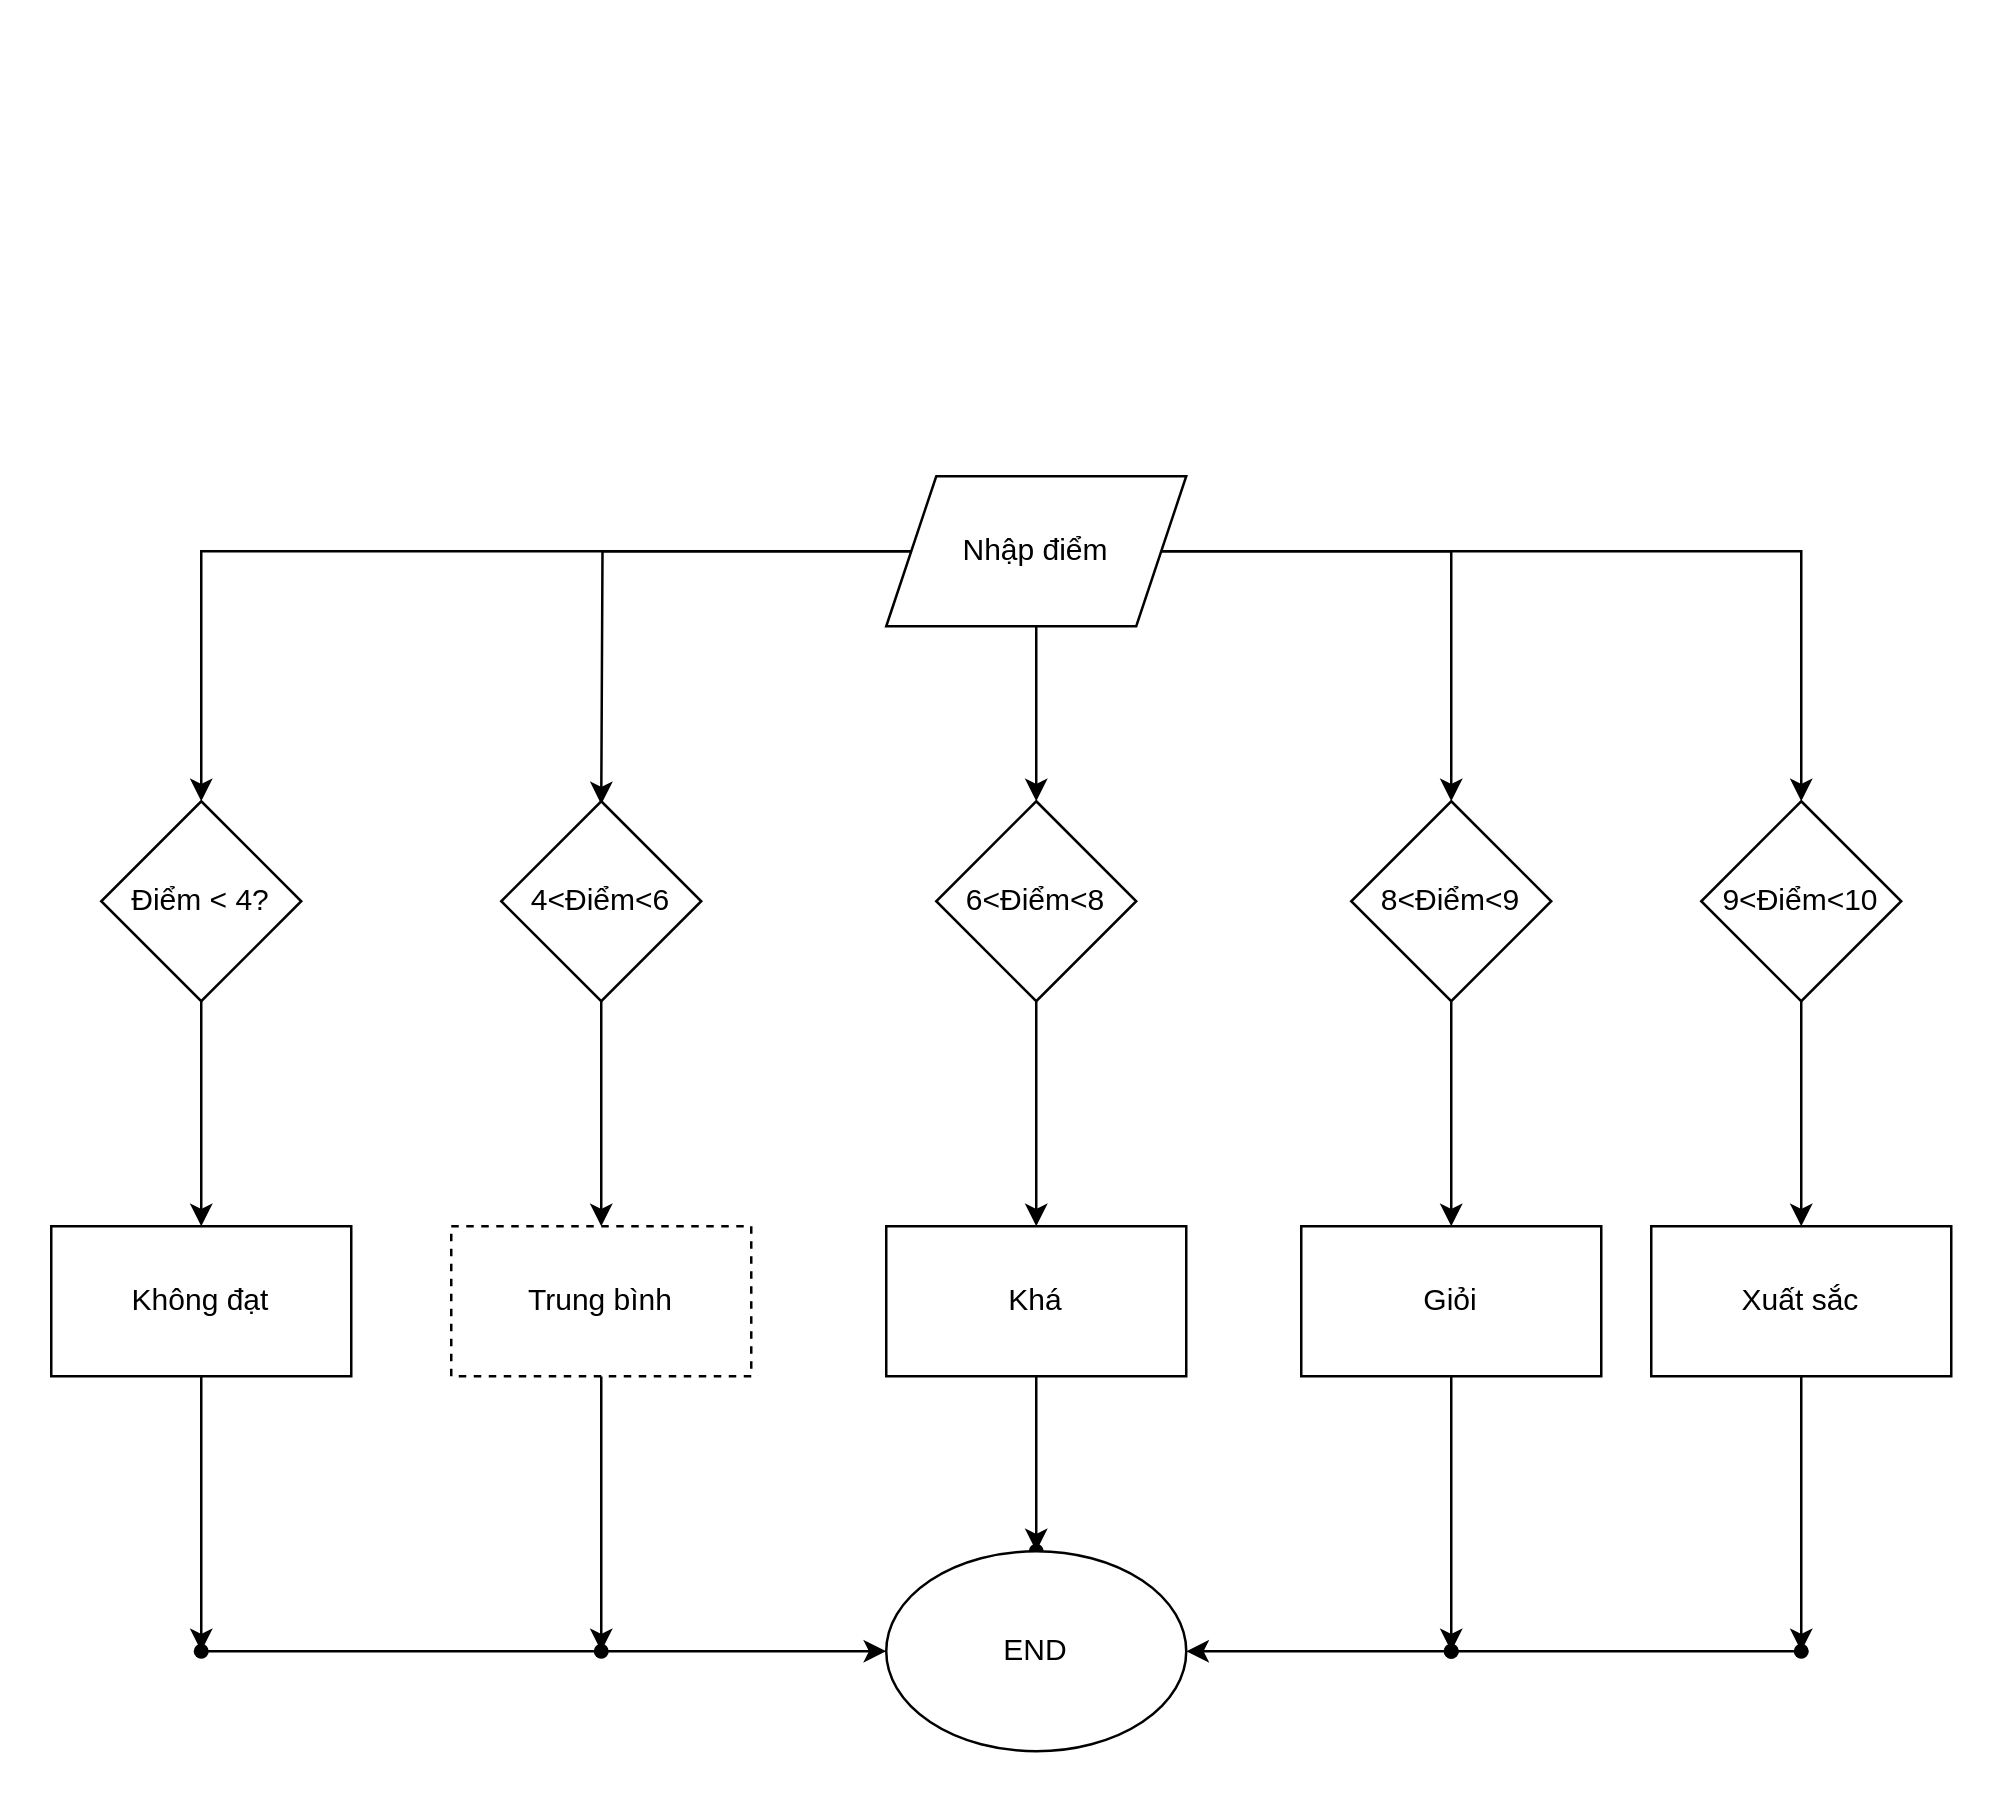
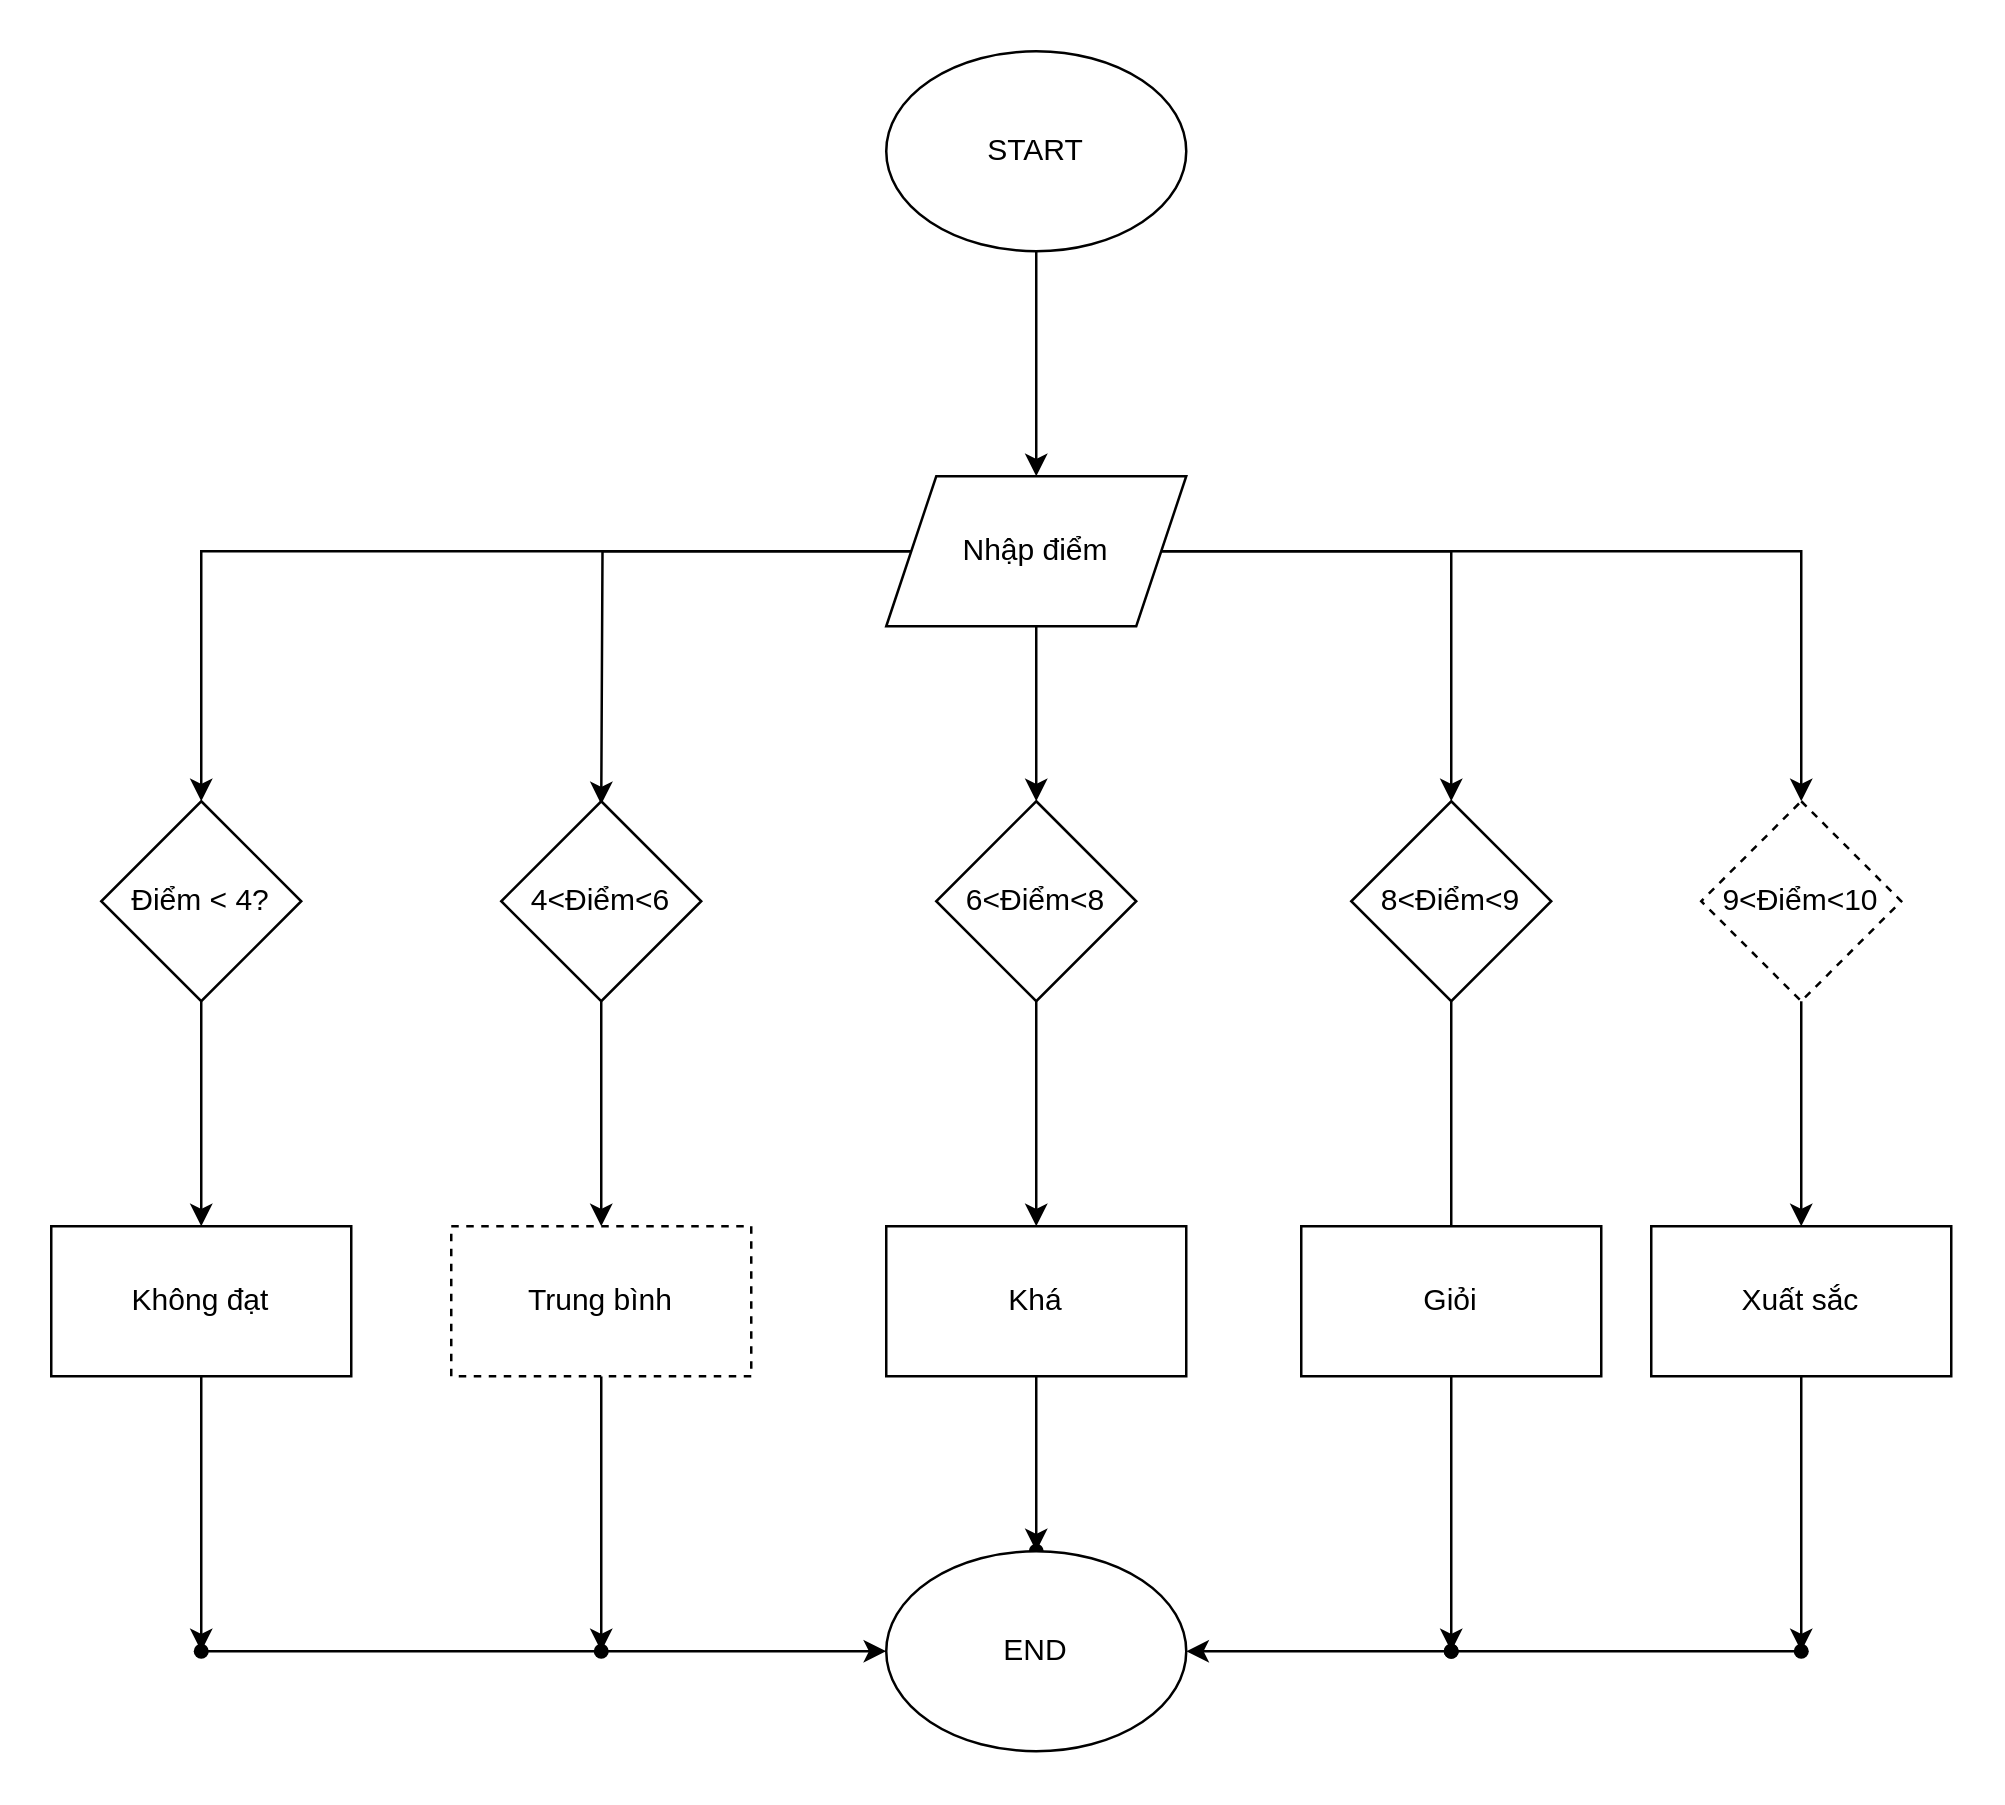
none -> (1036, 151)
none -> (1036, 355)
(1801, 901) -> (1801, 901)
(1451, 1208) -> (1451, 1215)
